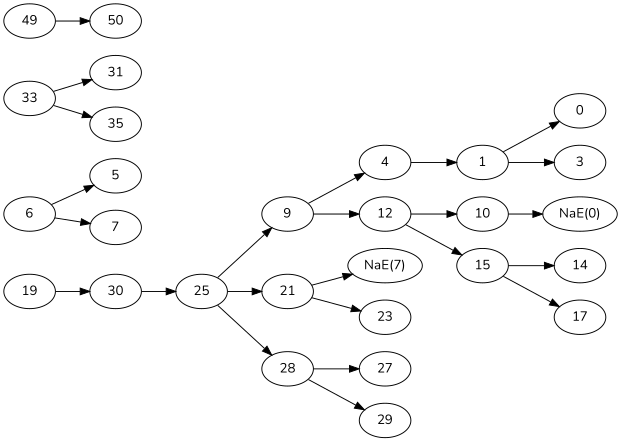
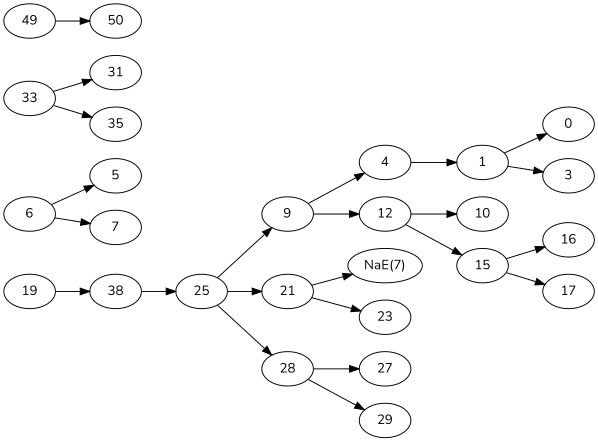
(580, 214) -> none
(580, 266) -> (569, 240)
(116, 291) -> (116, 291)
